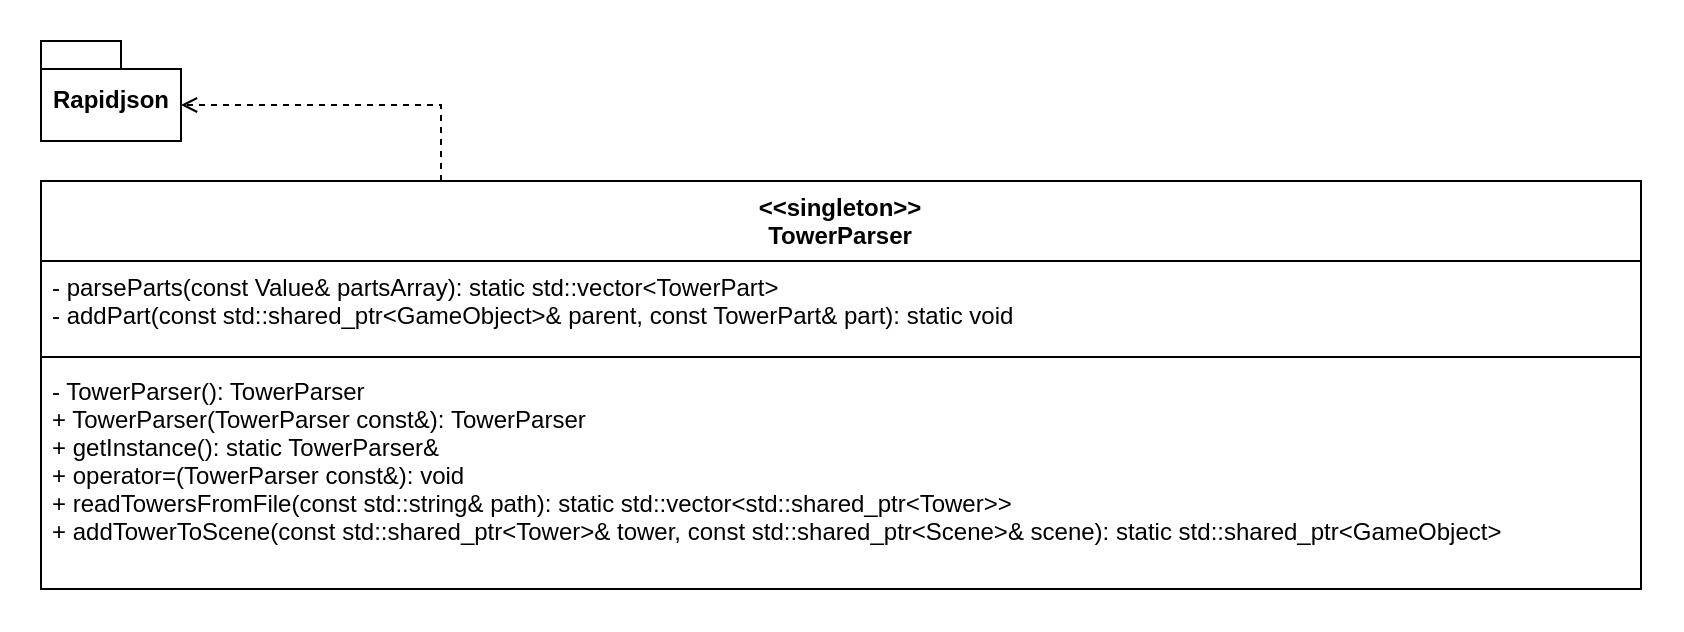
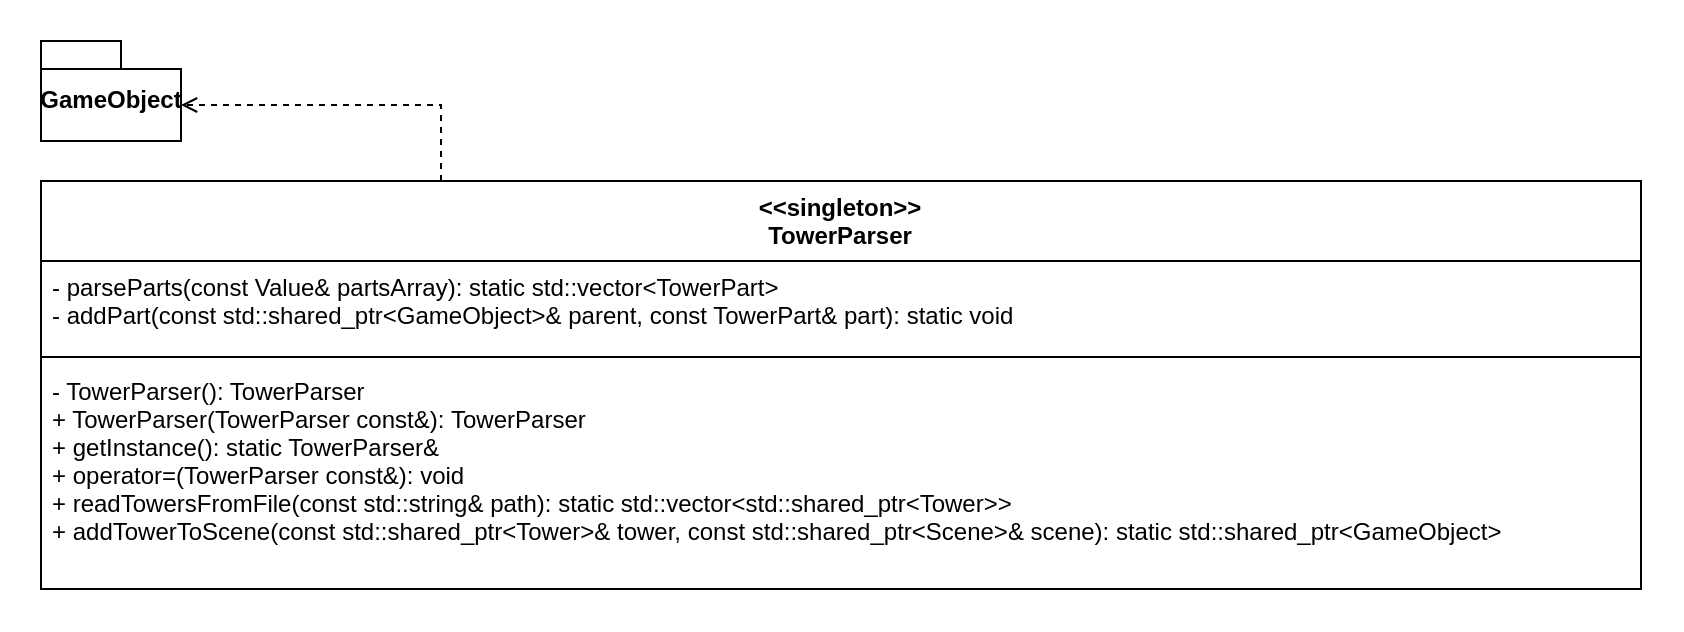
(112, 101) -> (112, 101)
